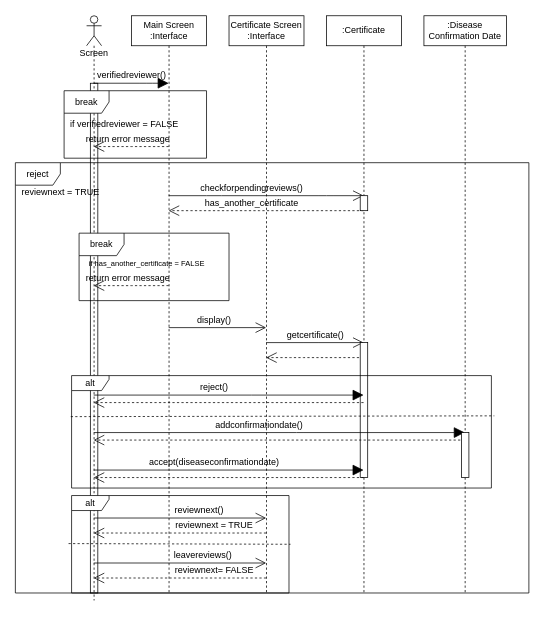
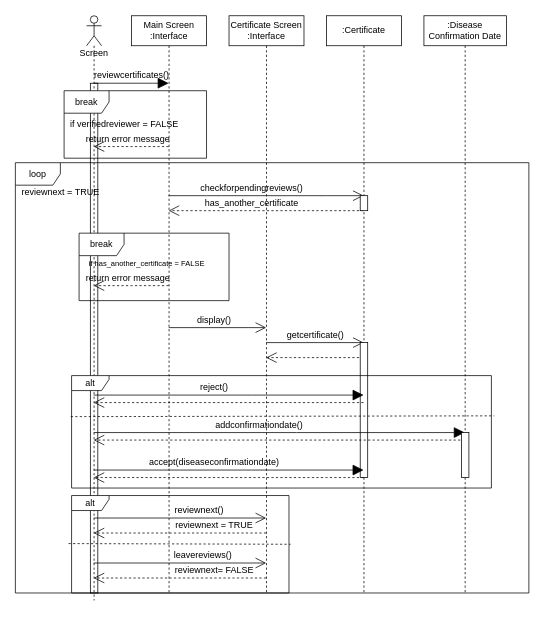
(132, 75) -> (132, 75)
(38, 174) -> (38, 174)
